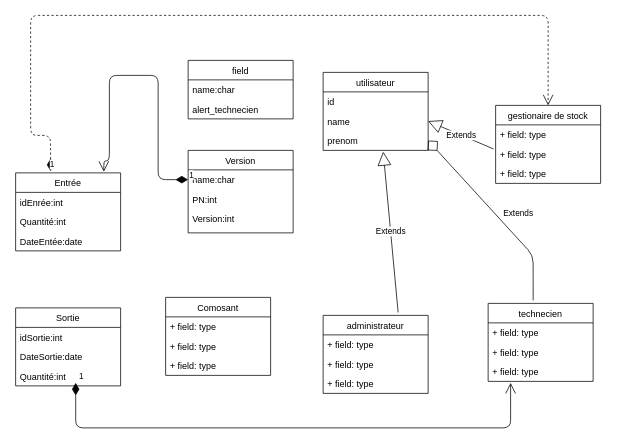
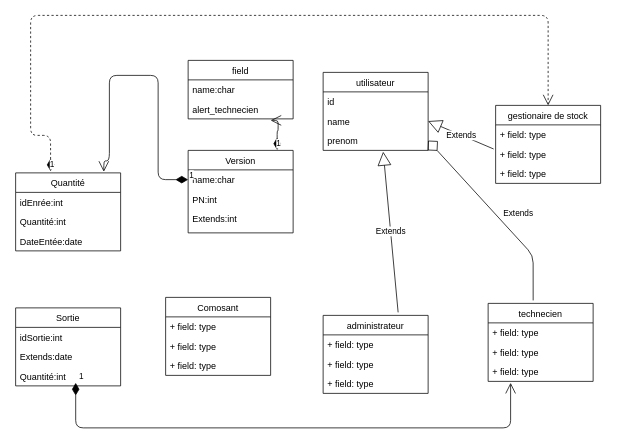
none -> (278, 130)
(68, 183) -> (68, 183)
(216, 219) -> (217, 219)
(55, 357) -> (49, 357)
